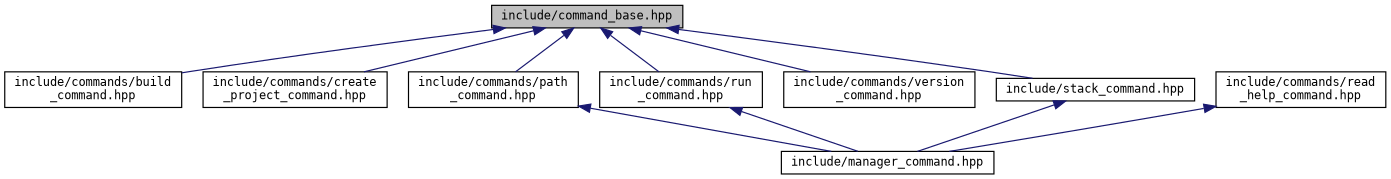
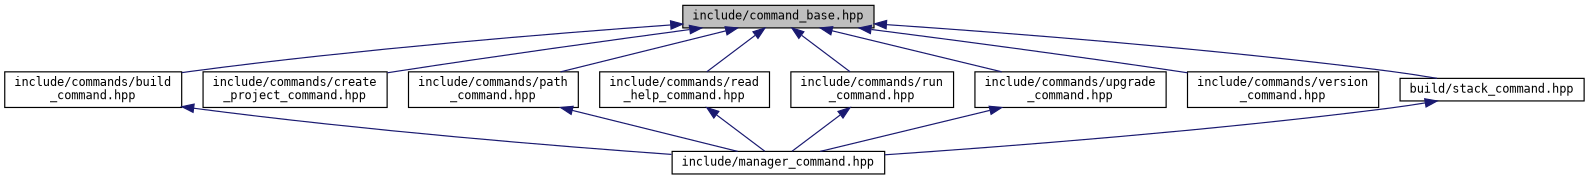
none -> (731, 54)
none -> (1071, 90)
(1095, 90) -> (1492, 90)
none -> (432, 135)
